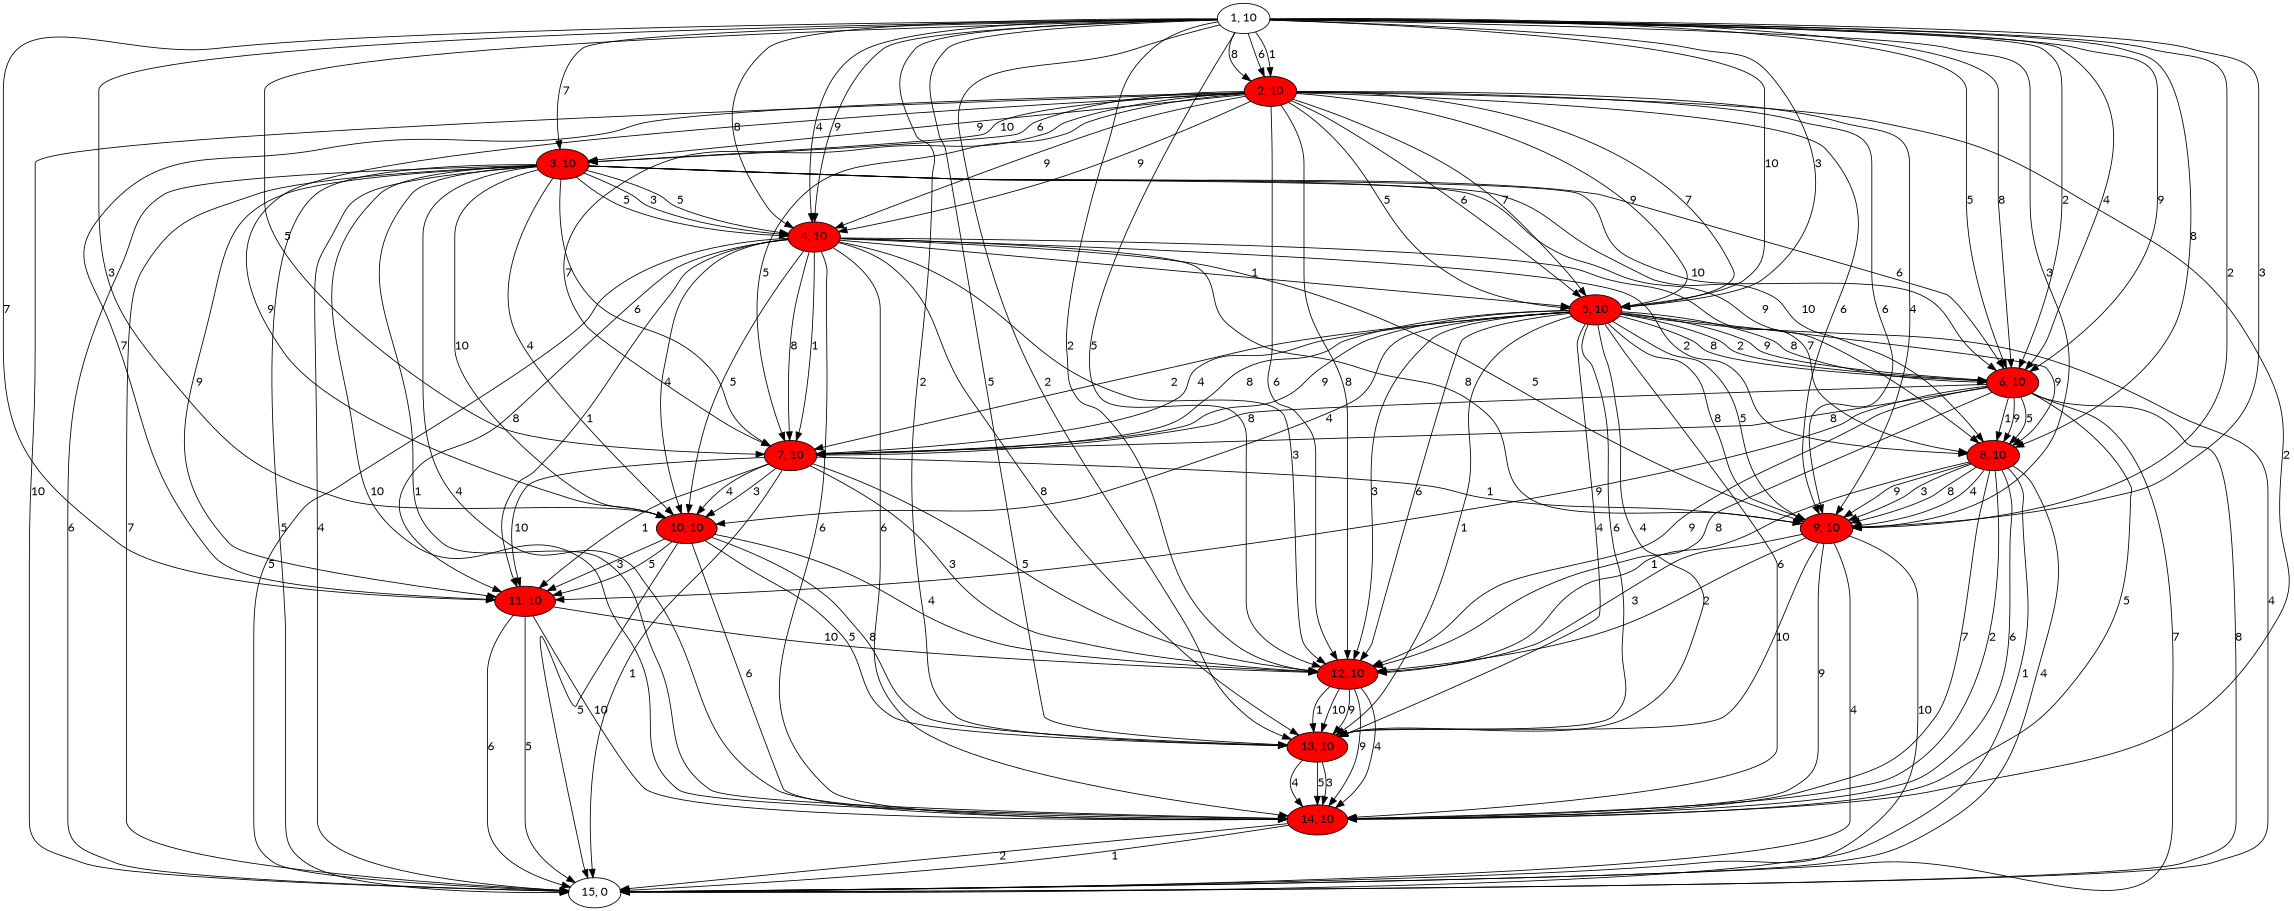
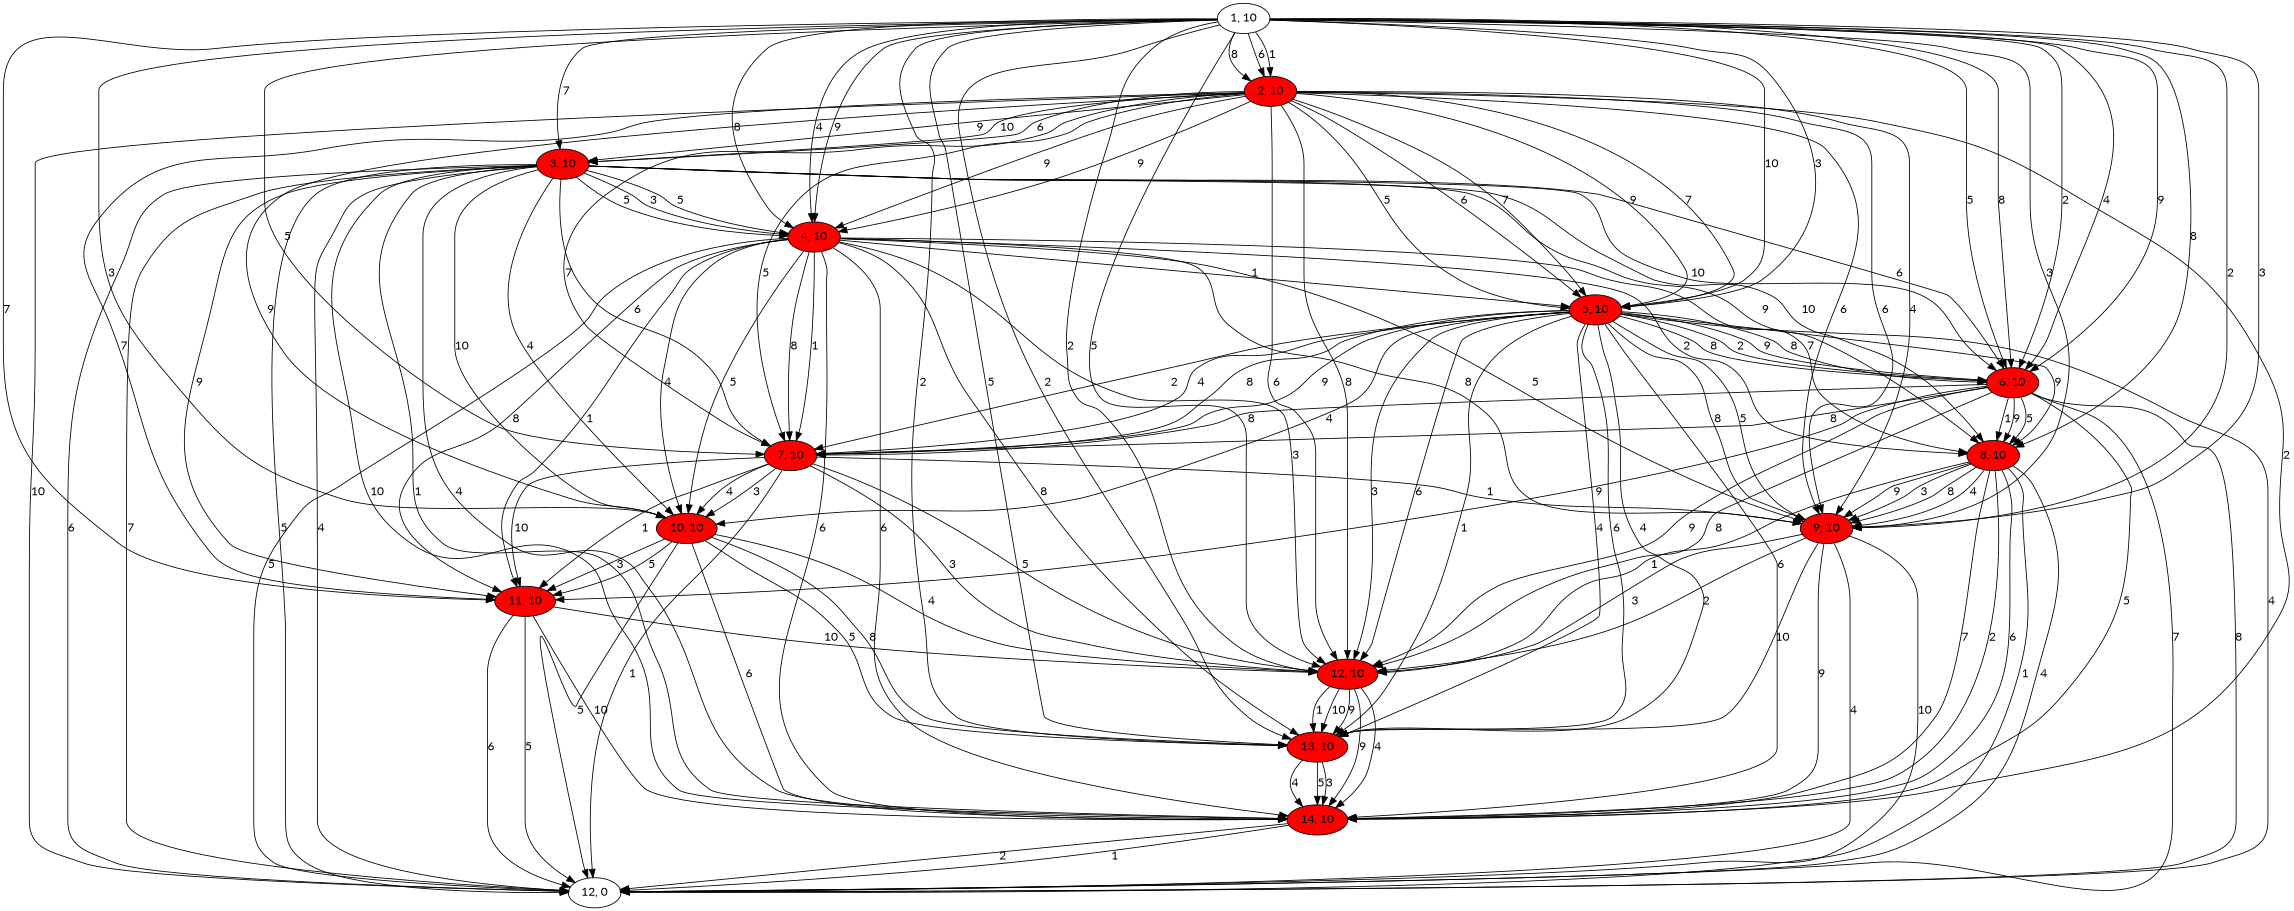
(595, 893) -> (595, 893)
